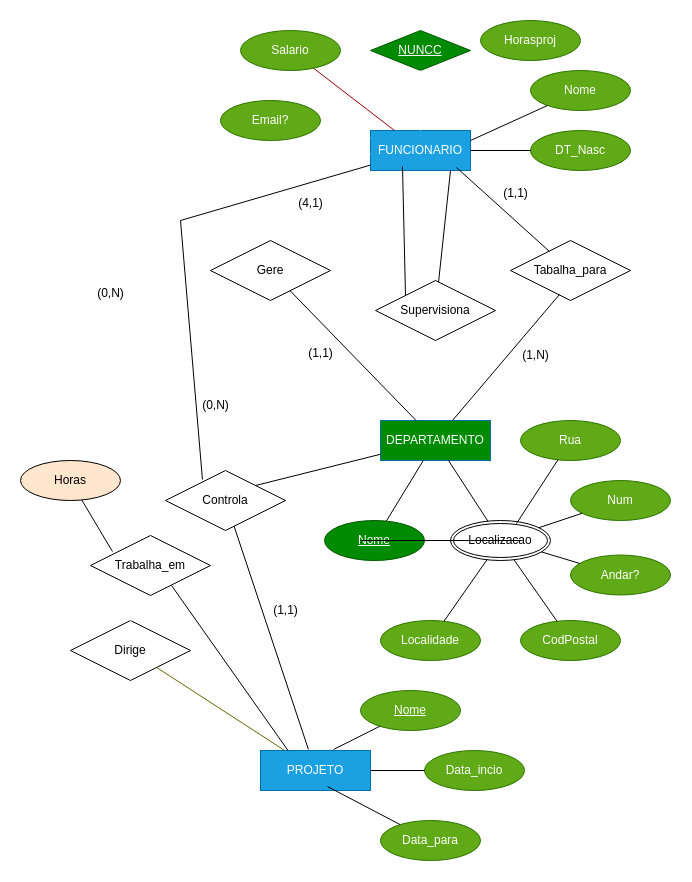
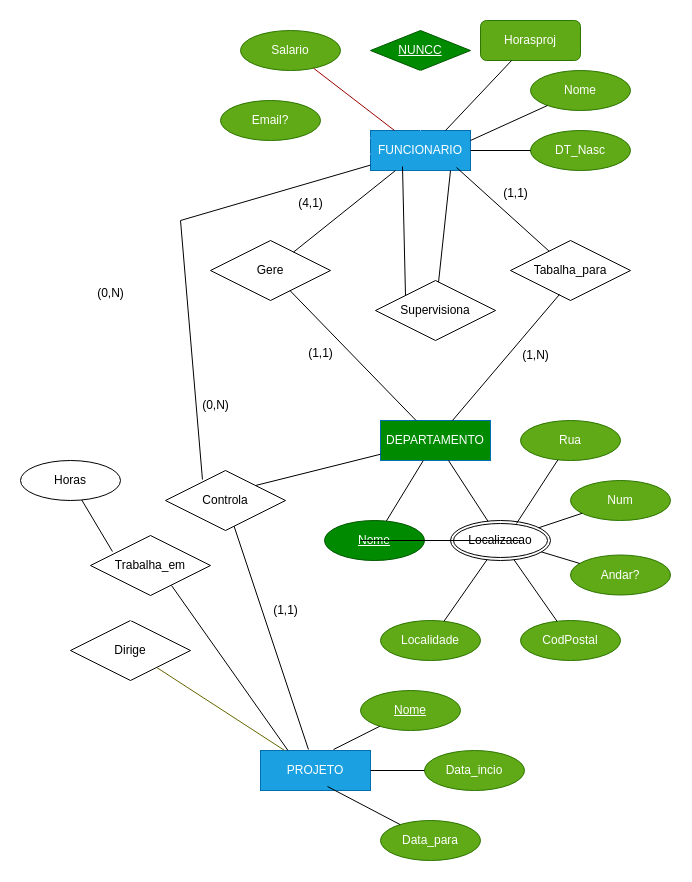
(531, 41) -> (531, 41)
none -> (479, 96)
none -> (345, 211)
(71, 481) -> (71, 481)
